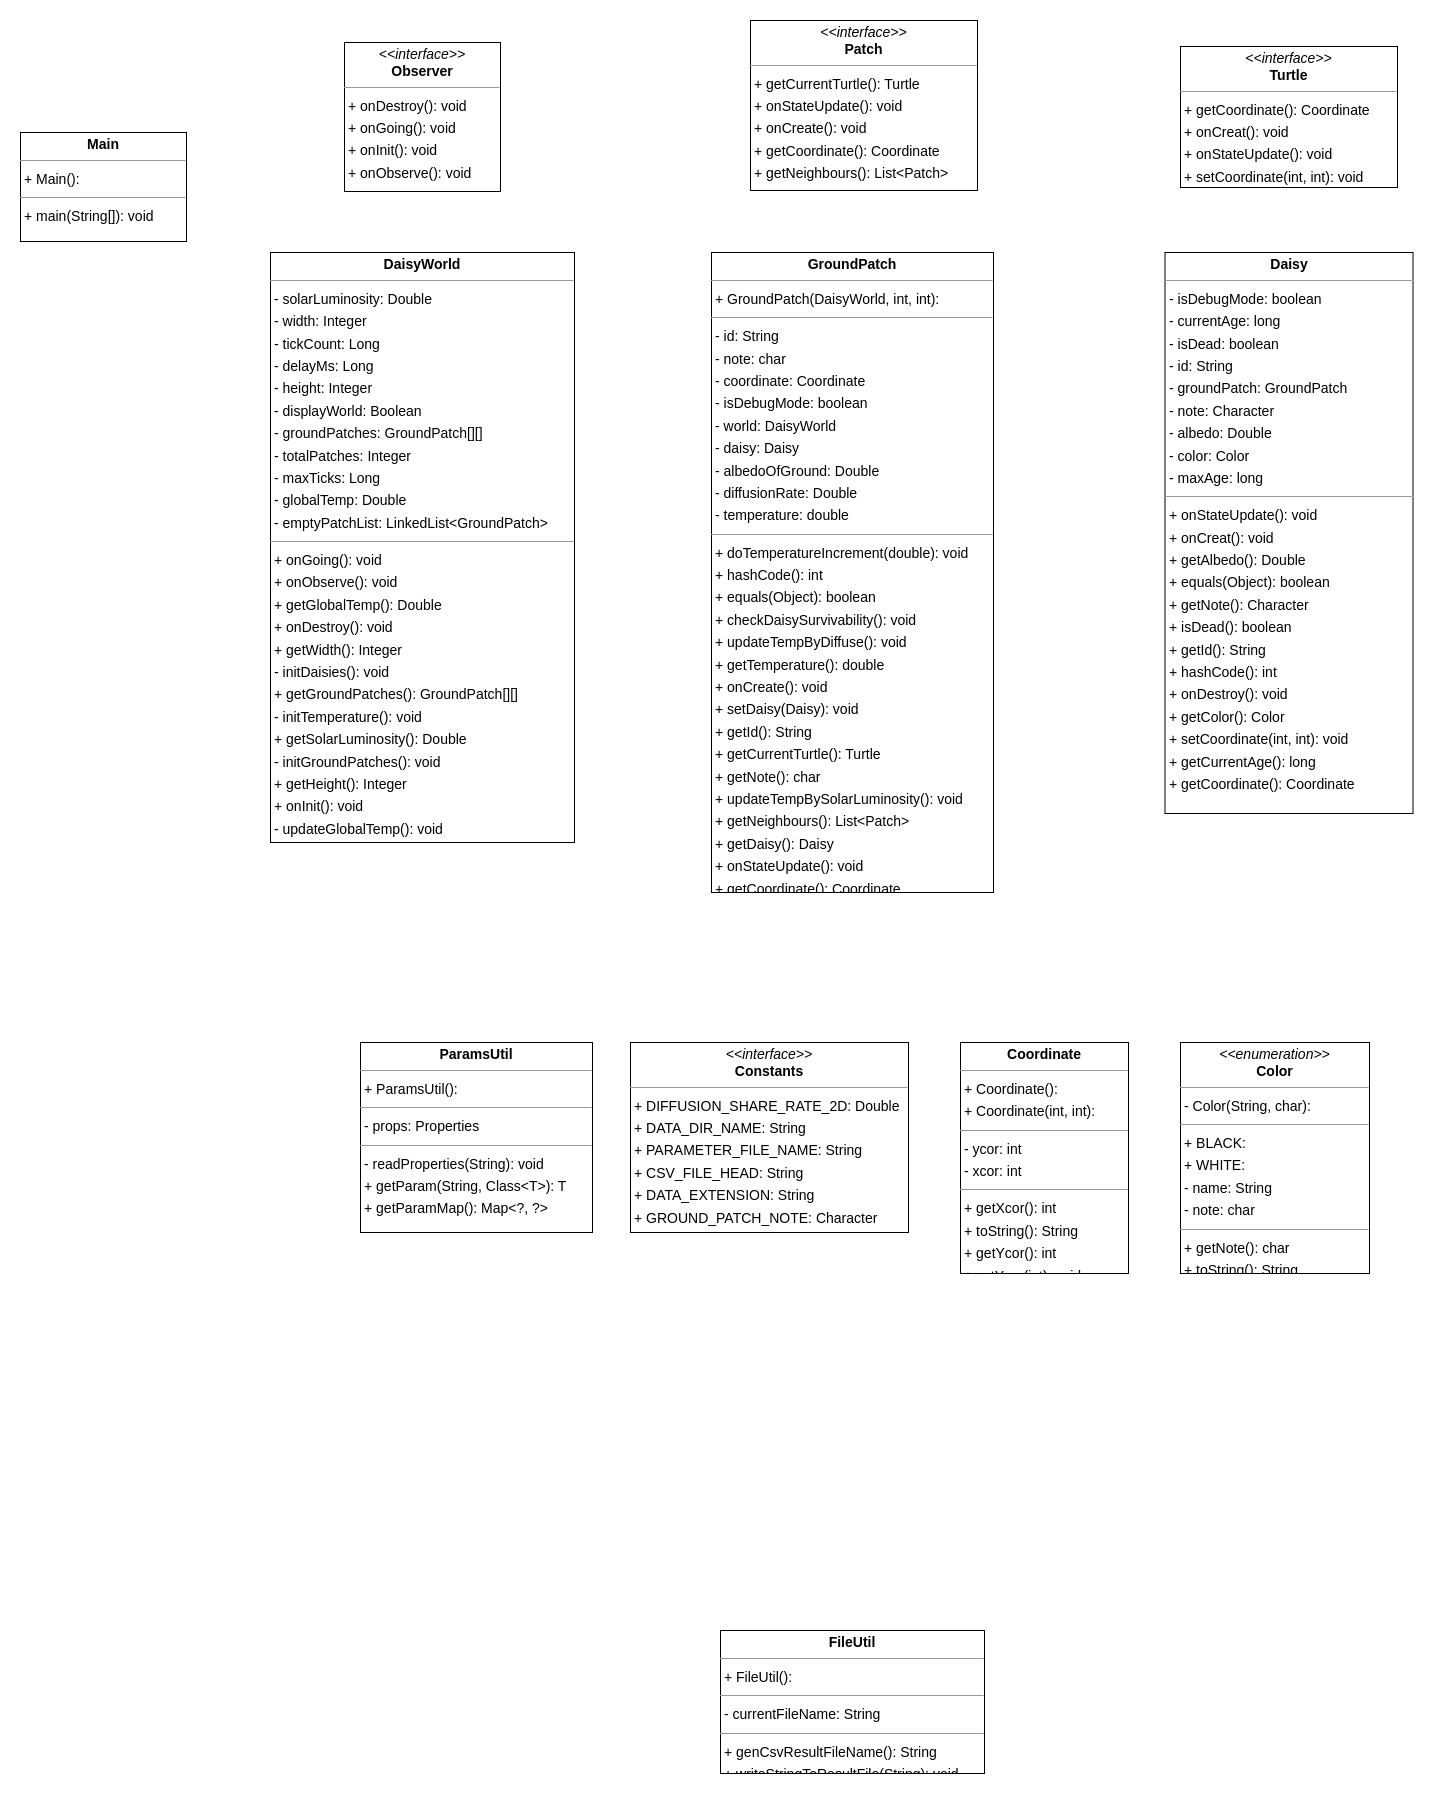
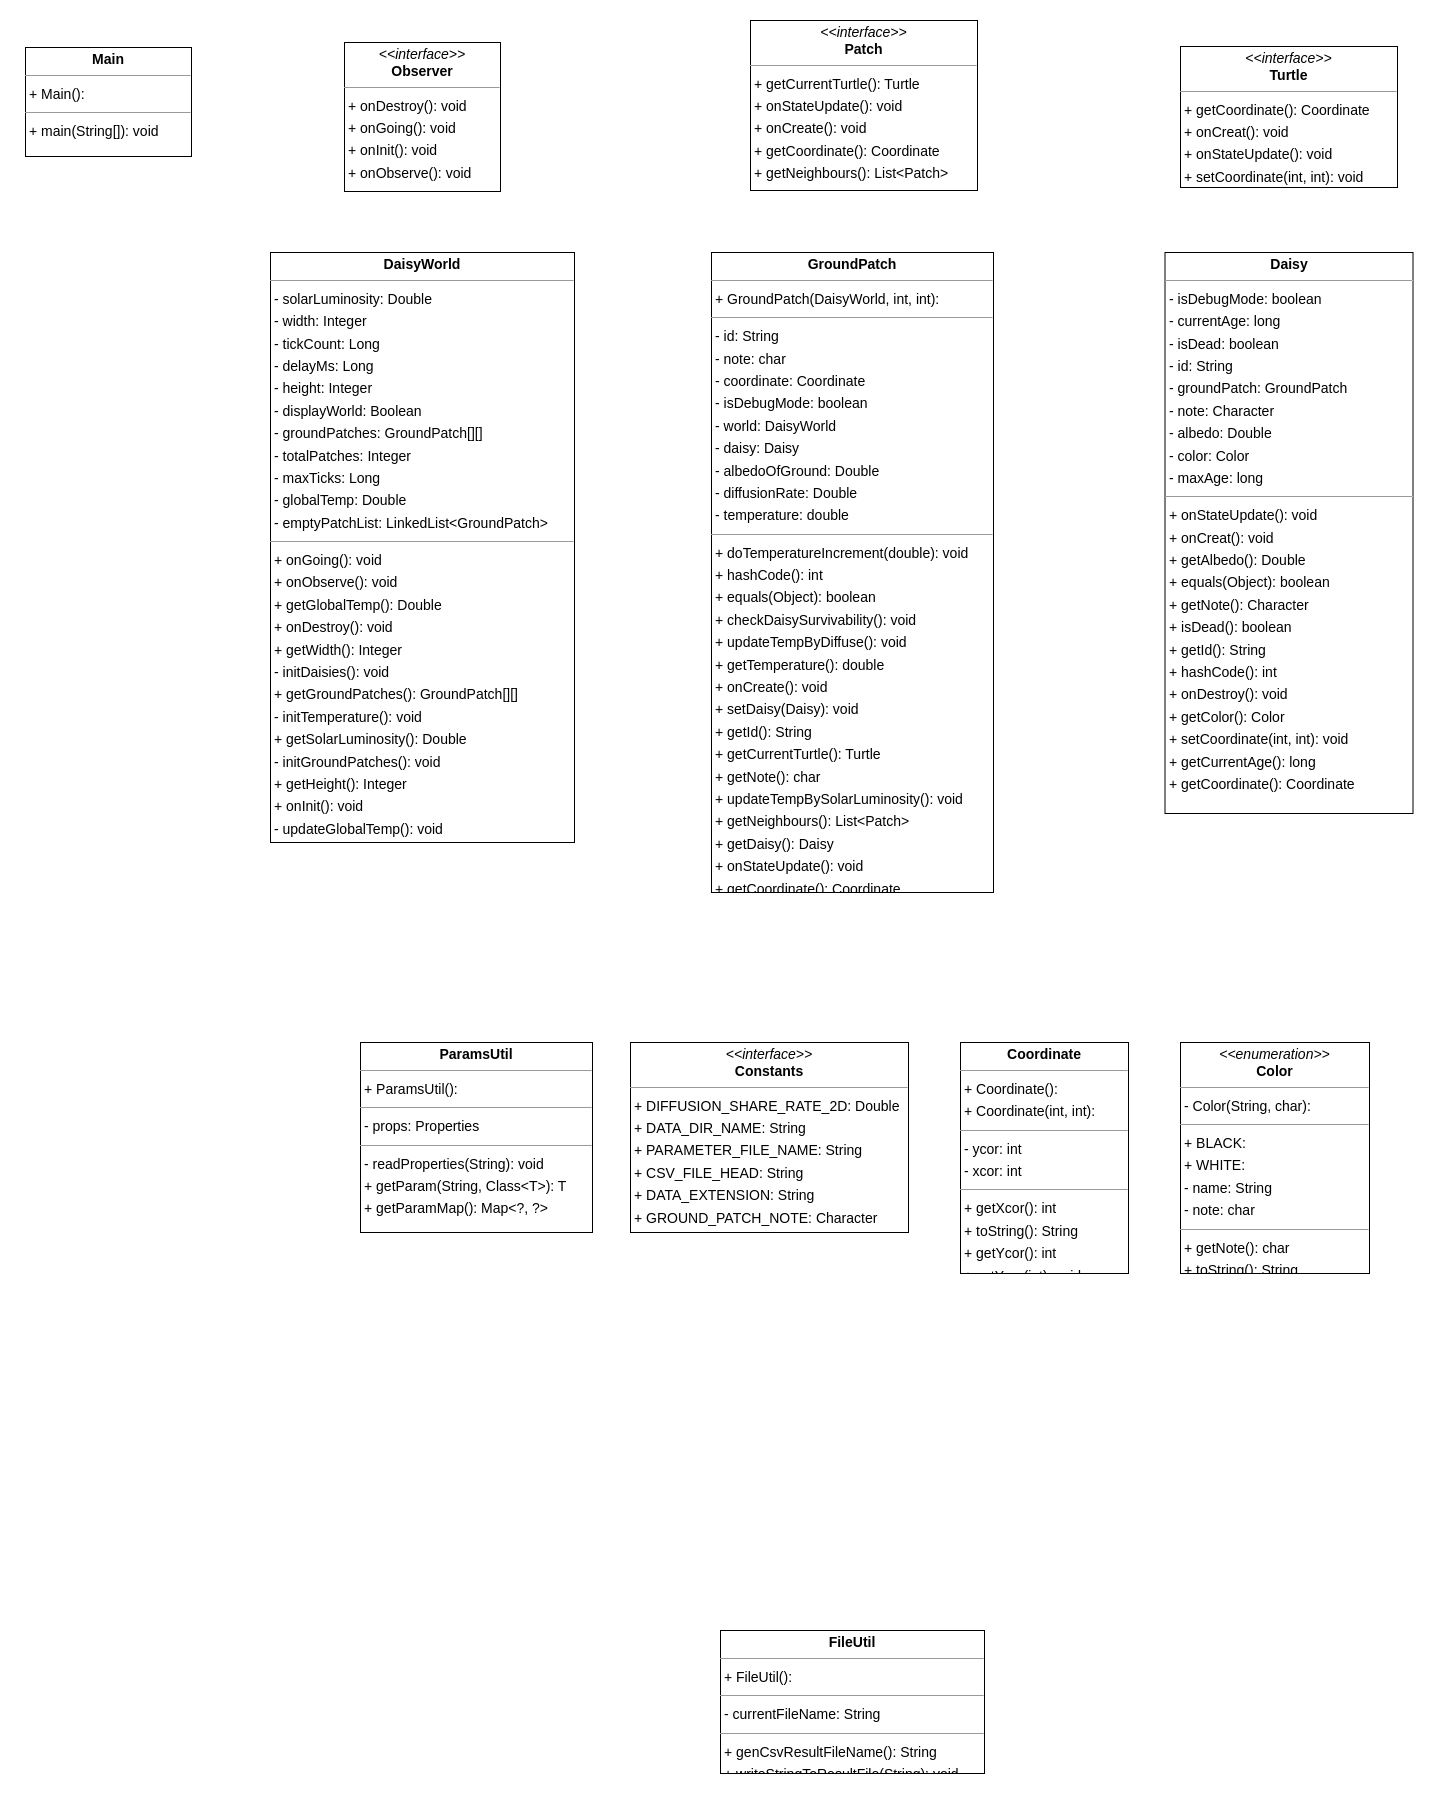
(104, 187) -> (109, 102)
